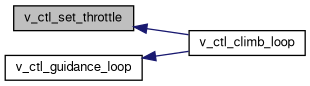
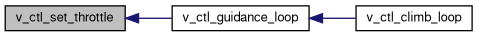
(168, 32) -> (155, 18)
